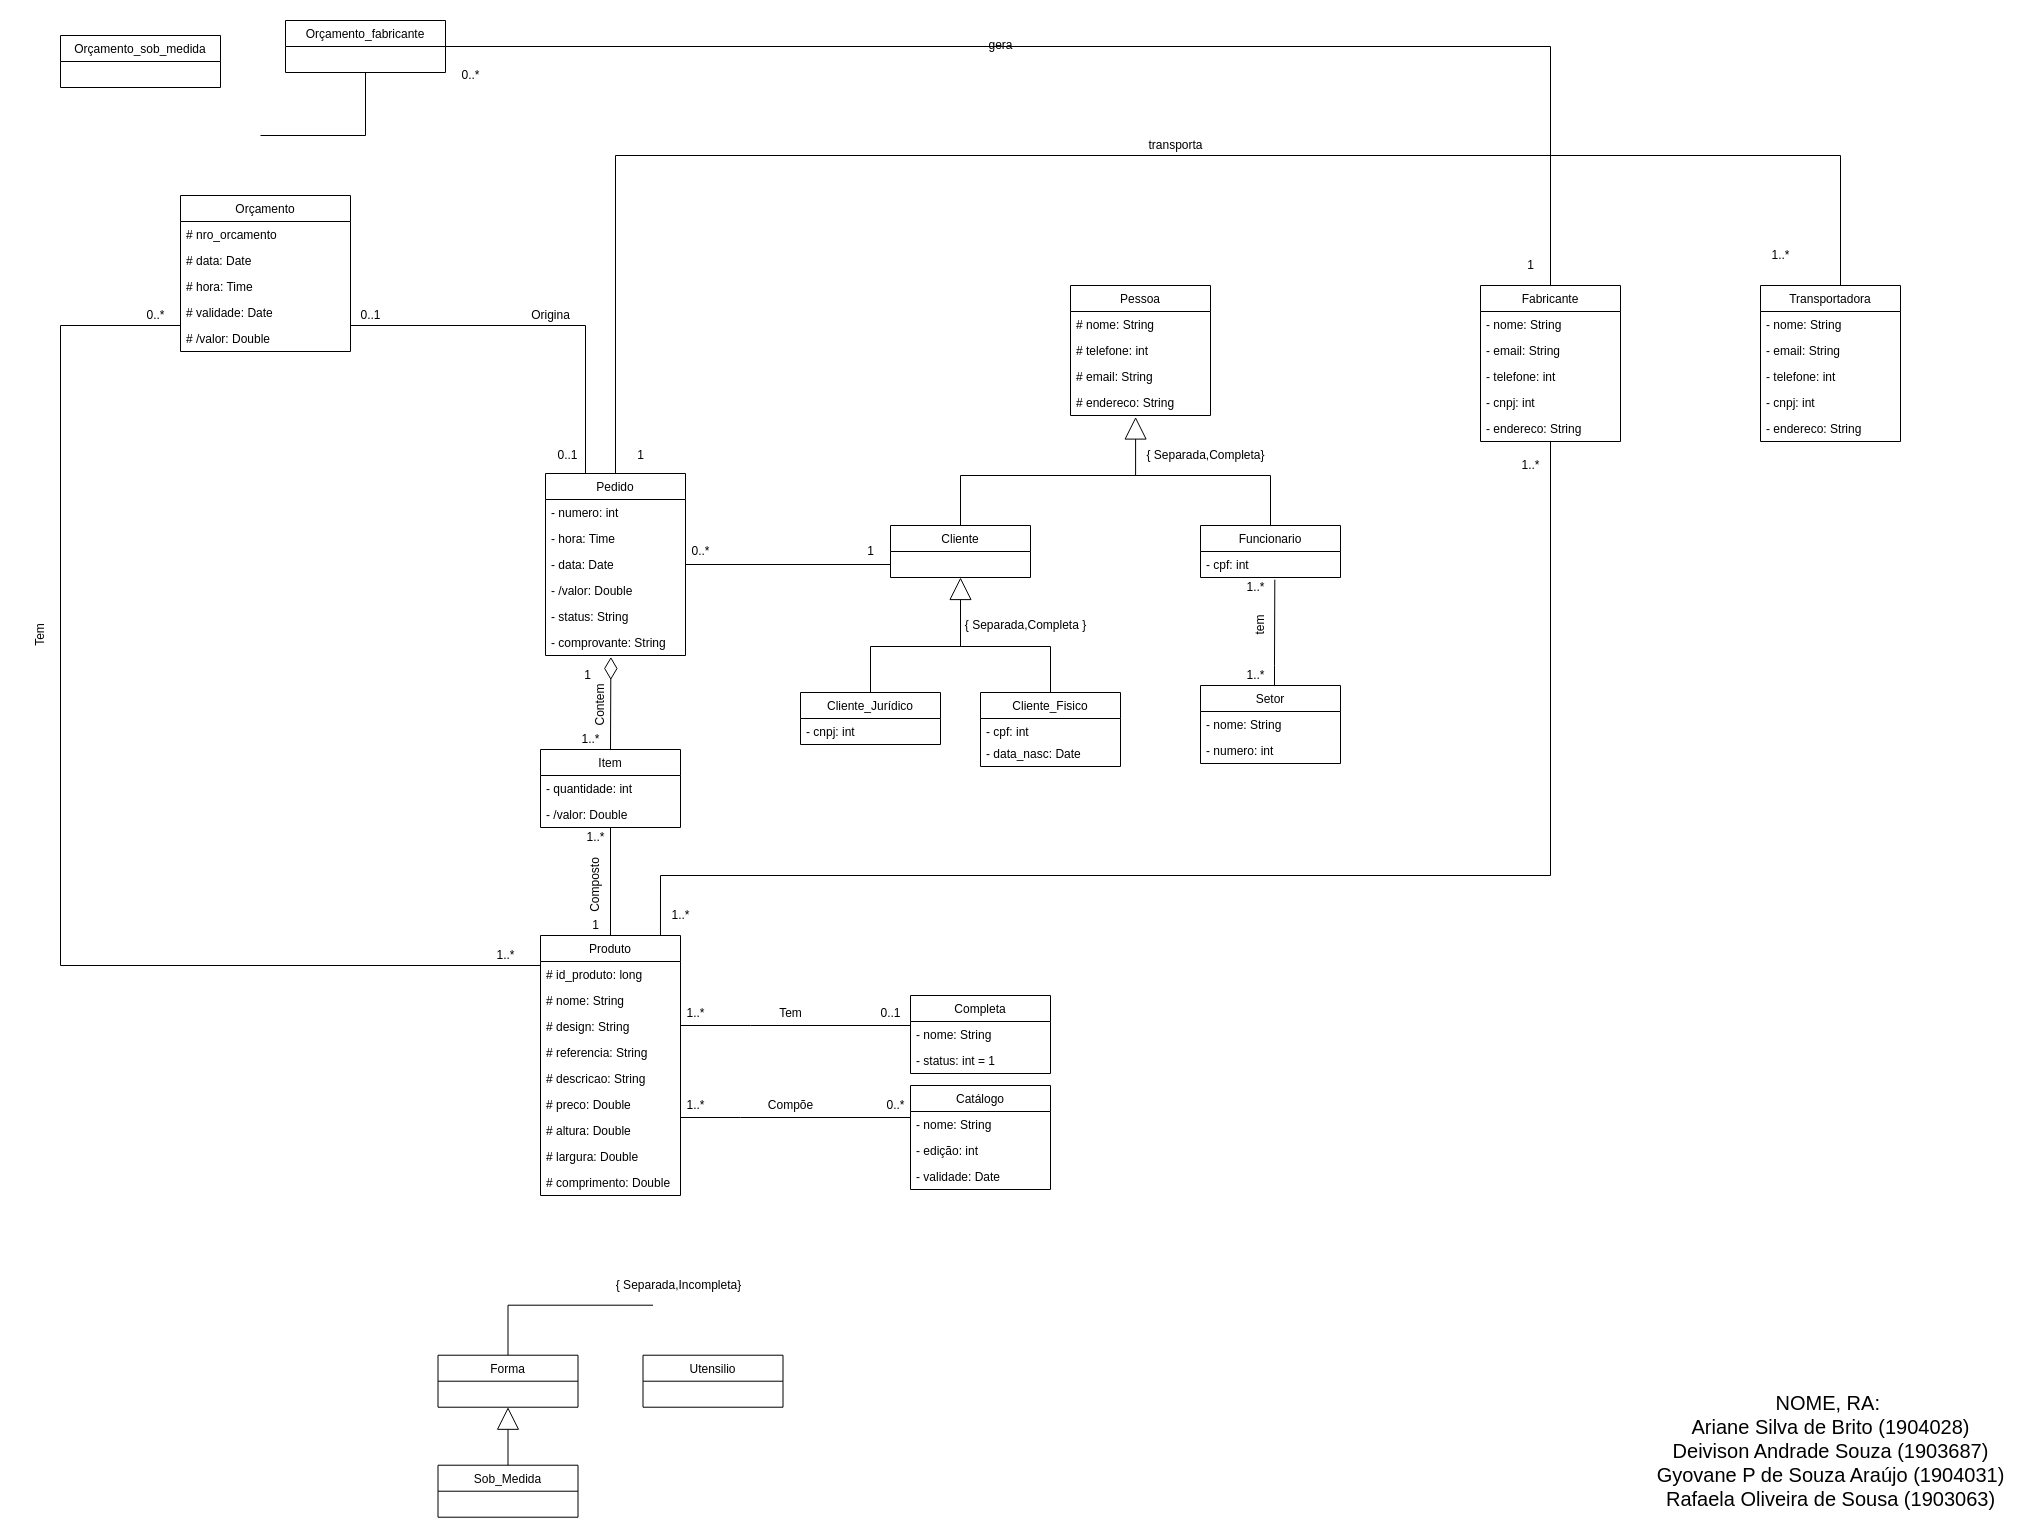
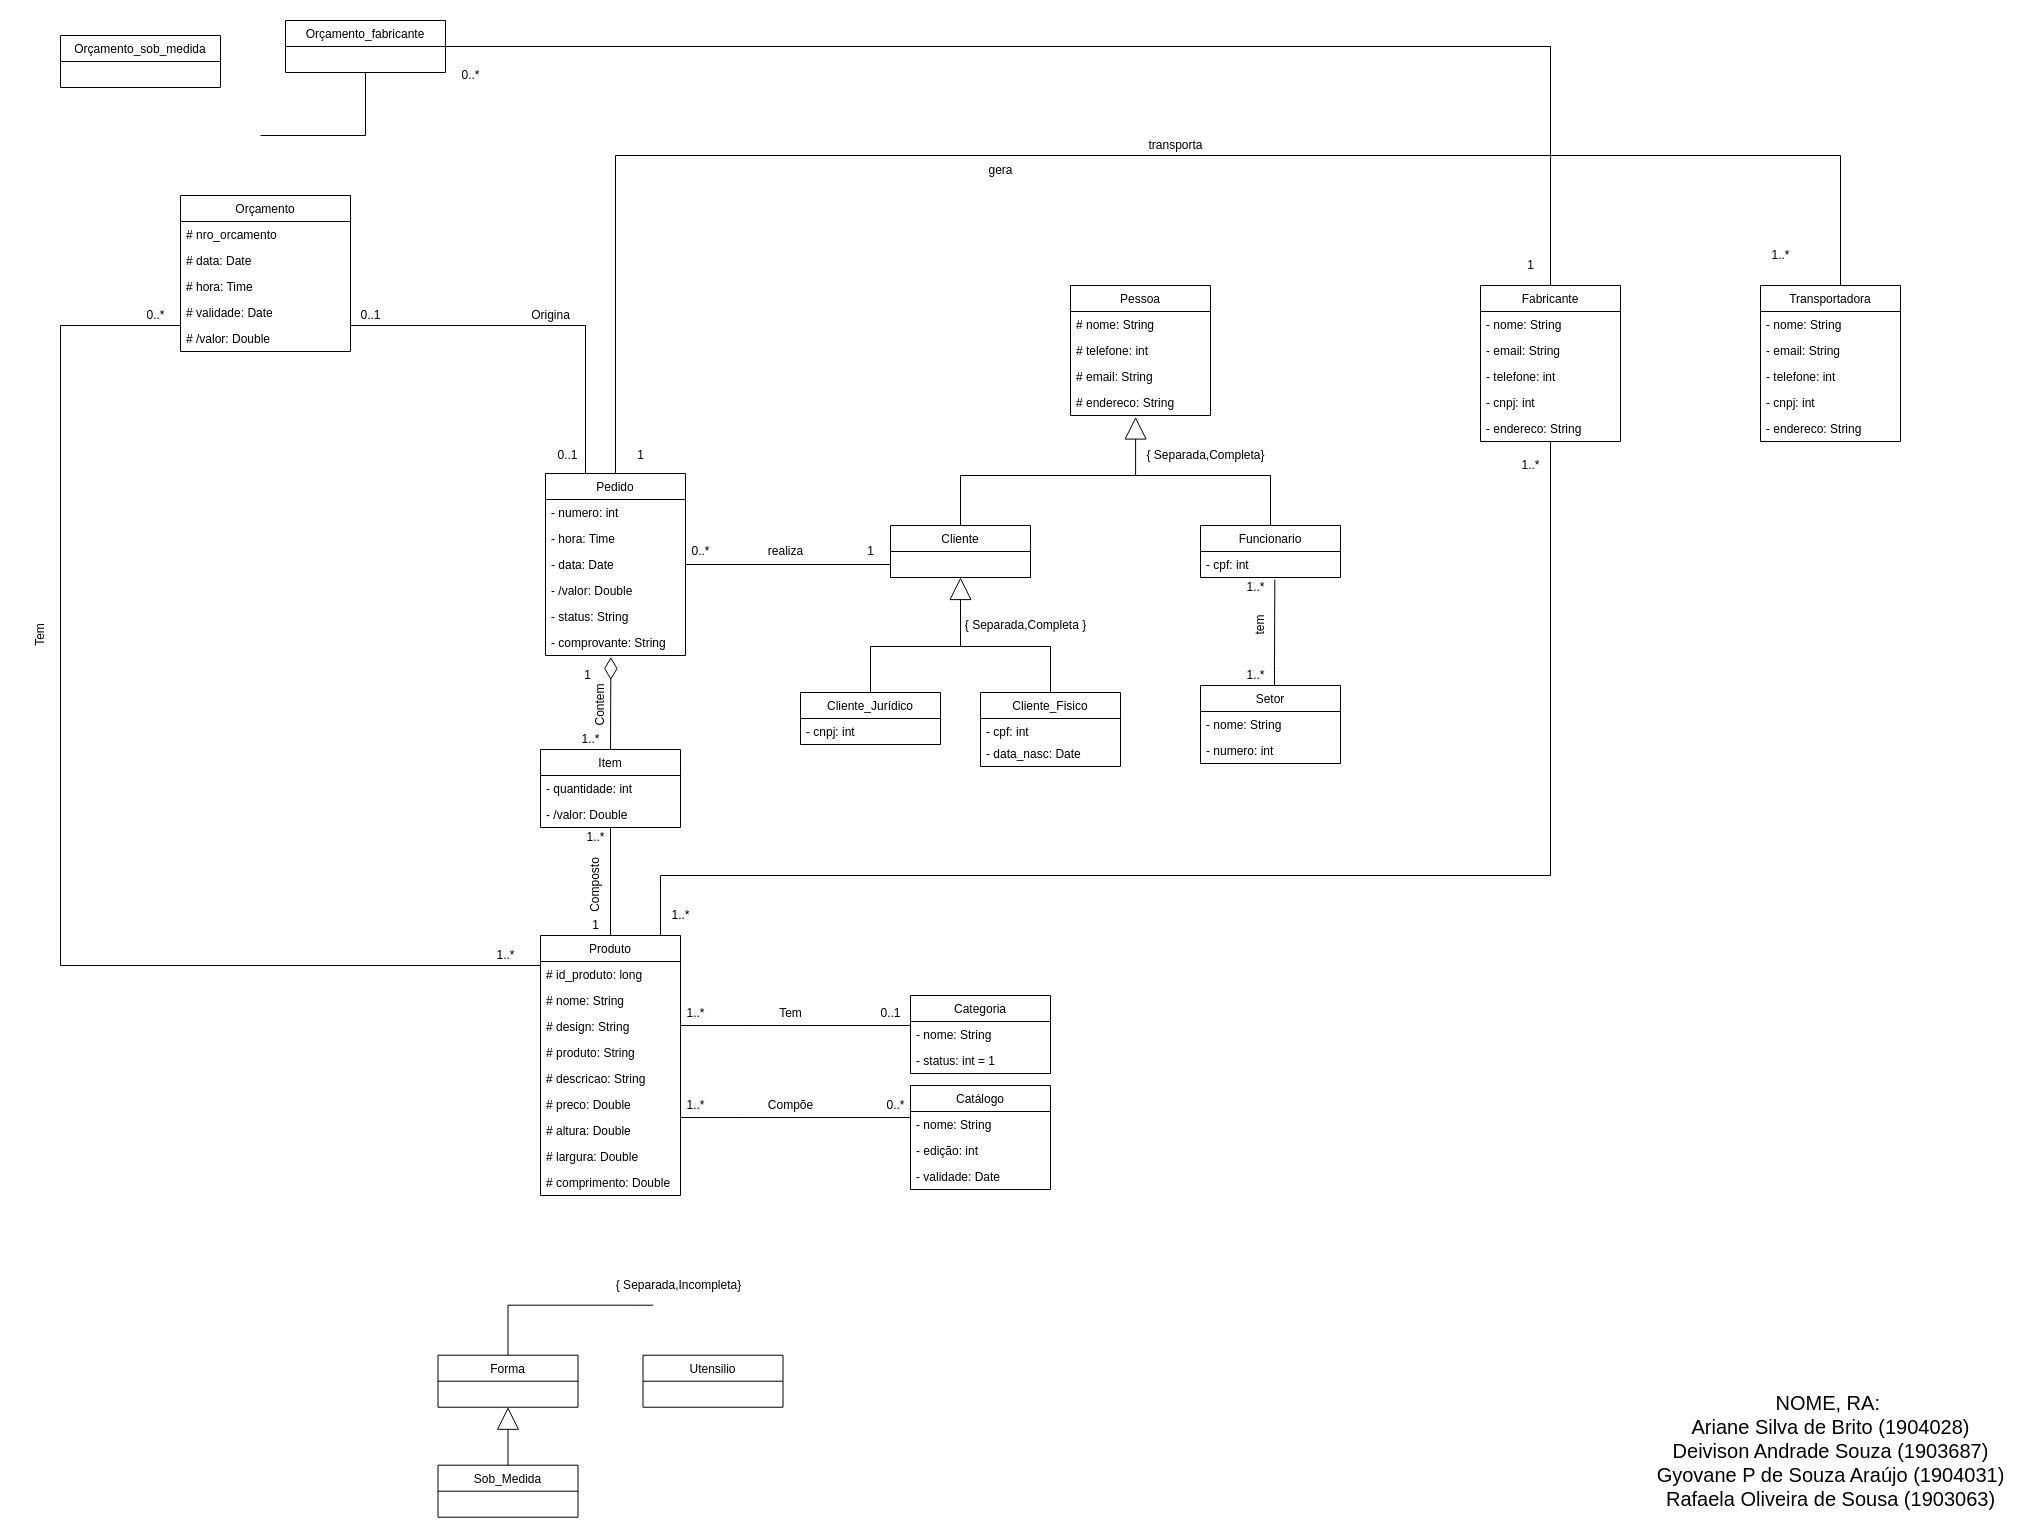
(1001, 46) -> (1001, 171)
none -> (786, 552)
(980, 1009) -> (980, 1009)
(605, 1053) -> (597, 1053)
